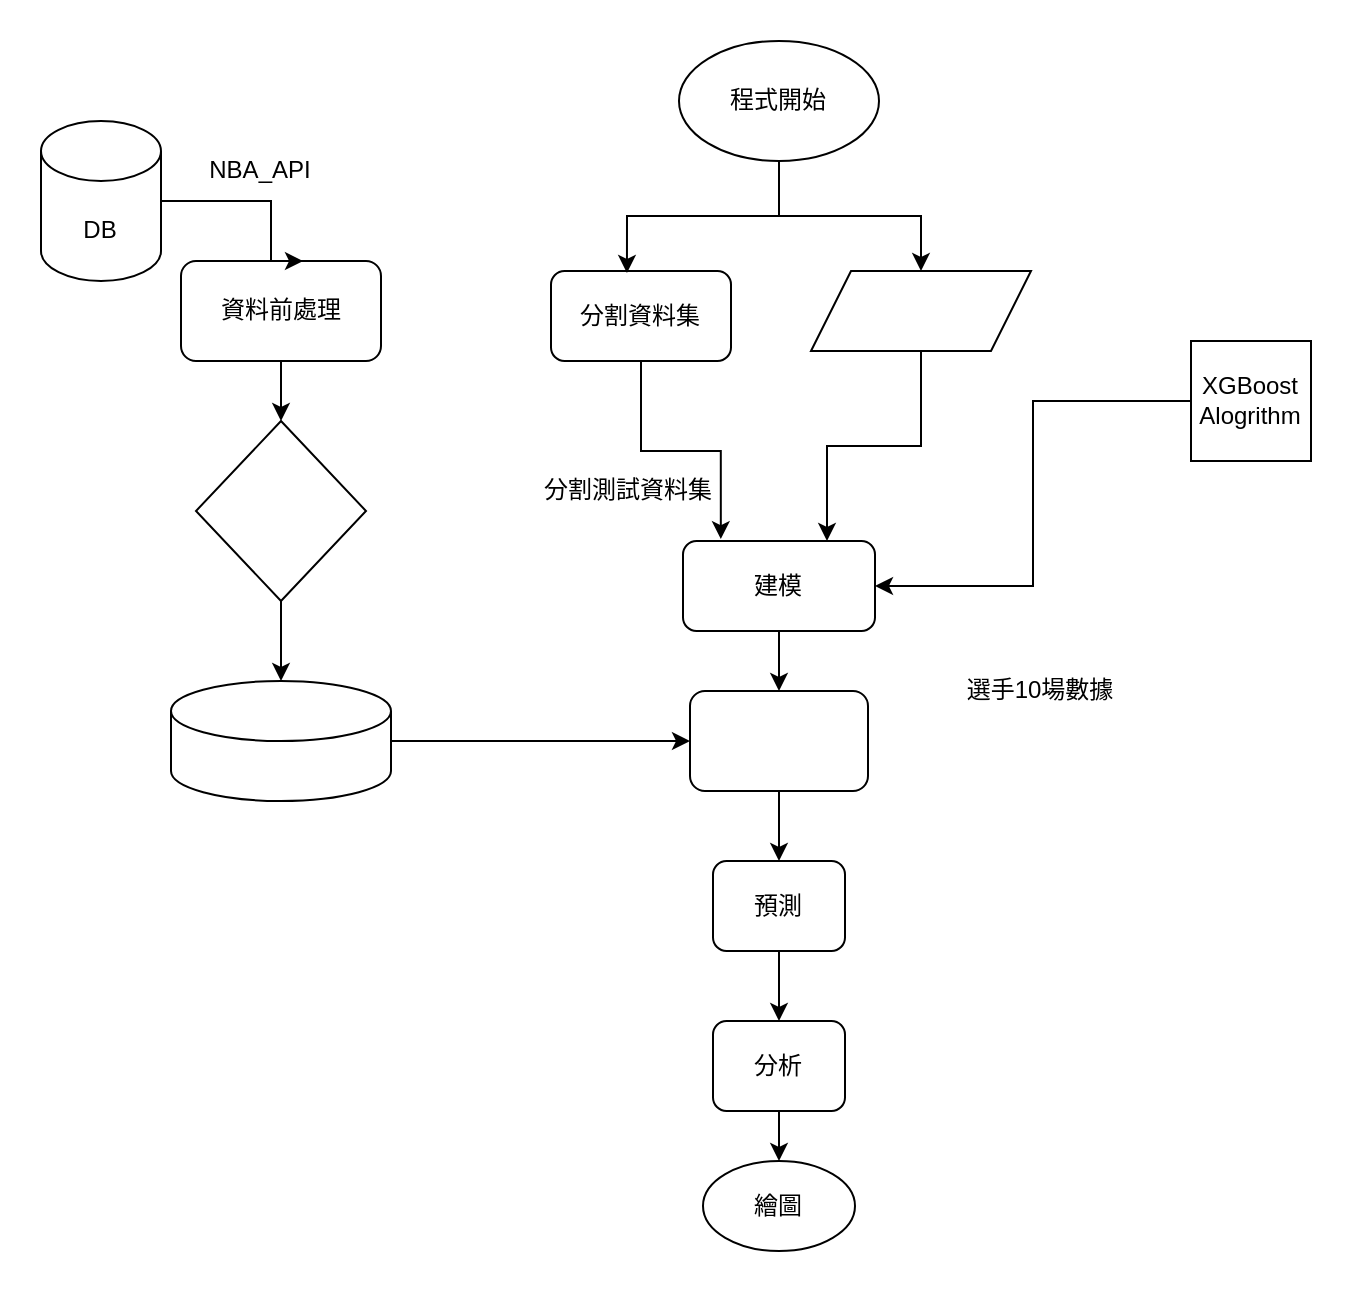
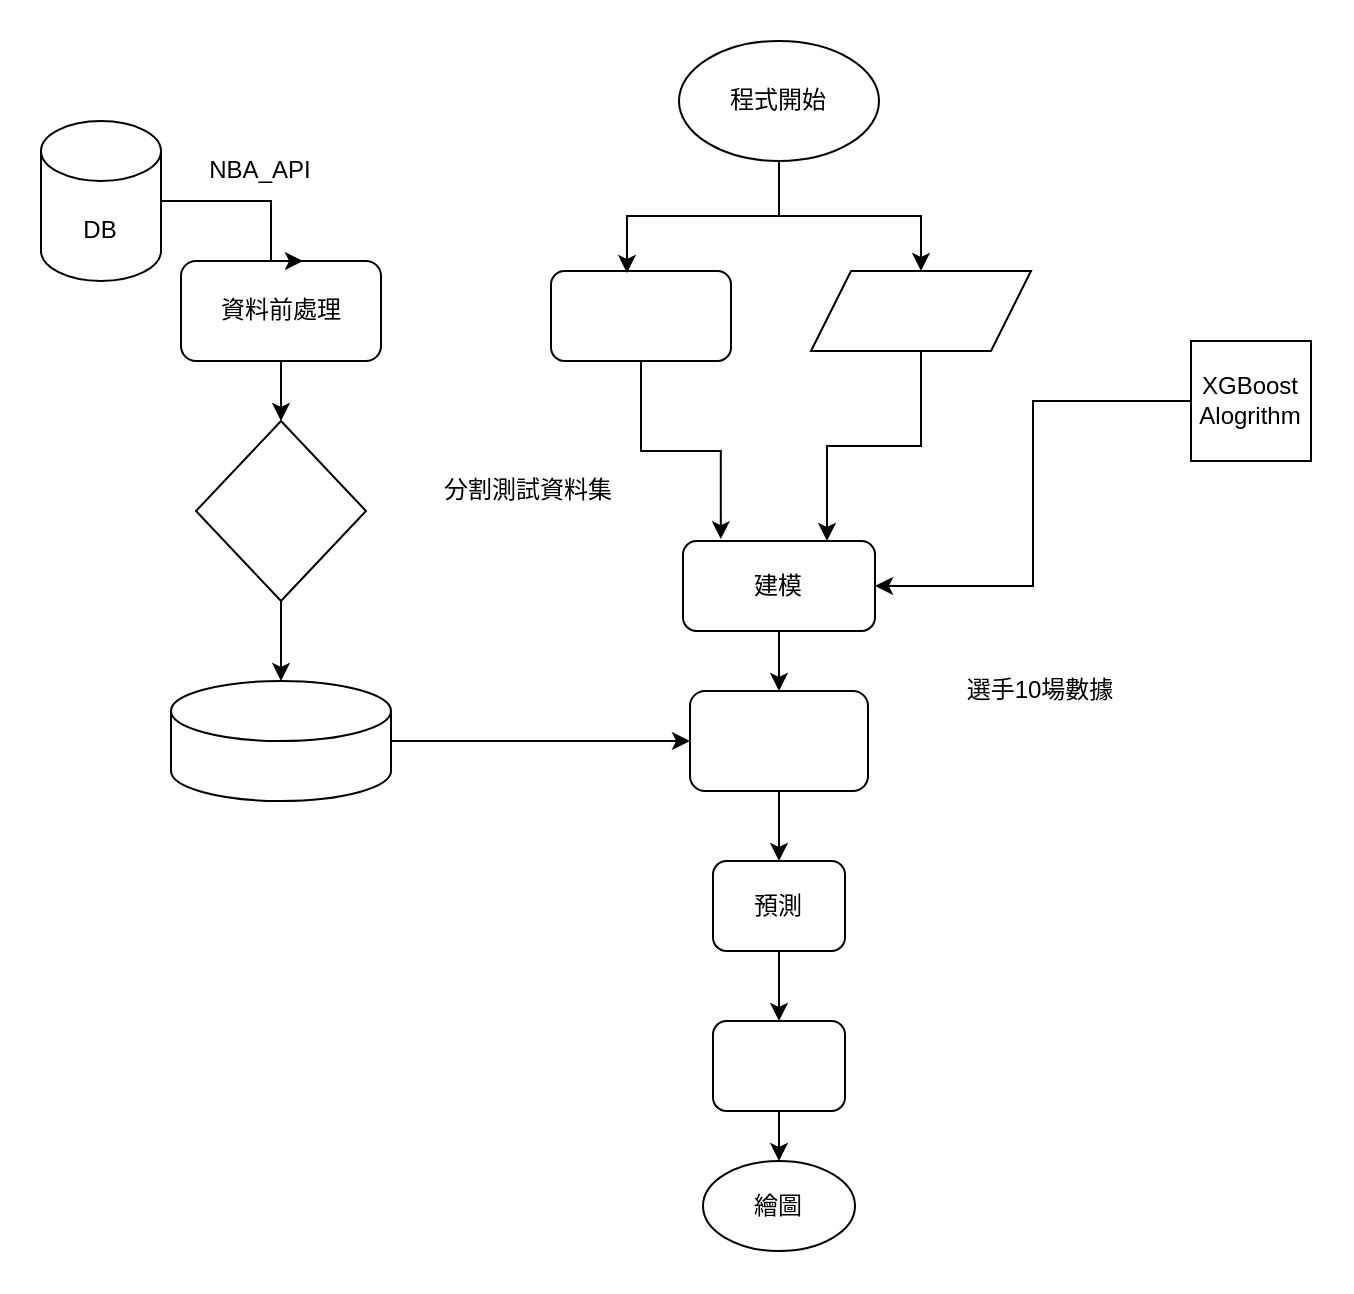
(641, 316) -> none
(629, 491) -> (529, 491)
(779, 1066) -> none
